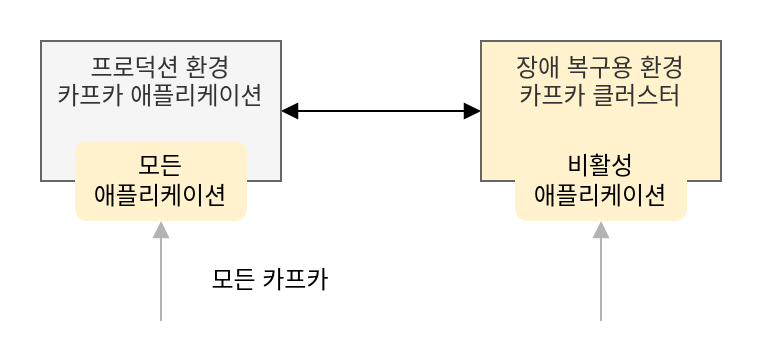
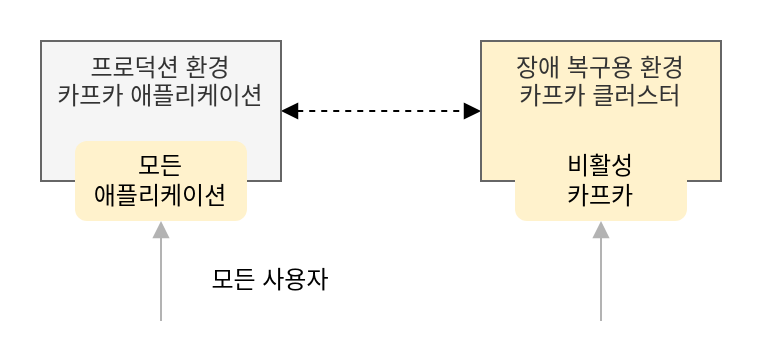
(382, 111) -> (382, 111)
(601, 181) -> (601, 181)
(271, 281) -> (271, 281)
